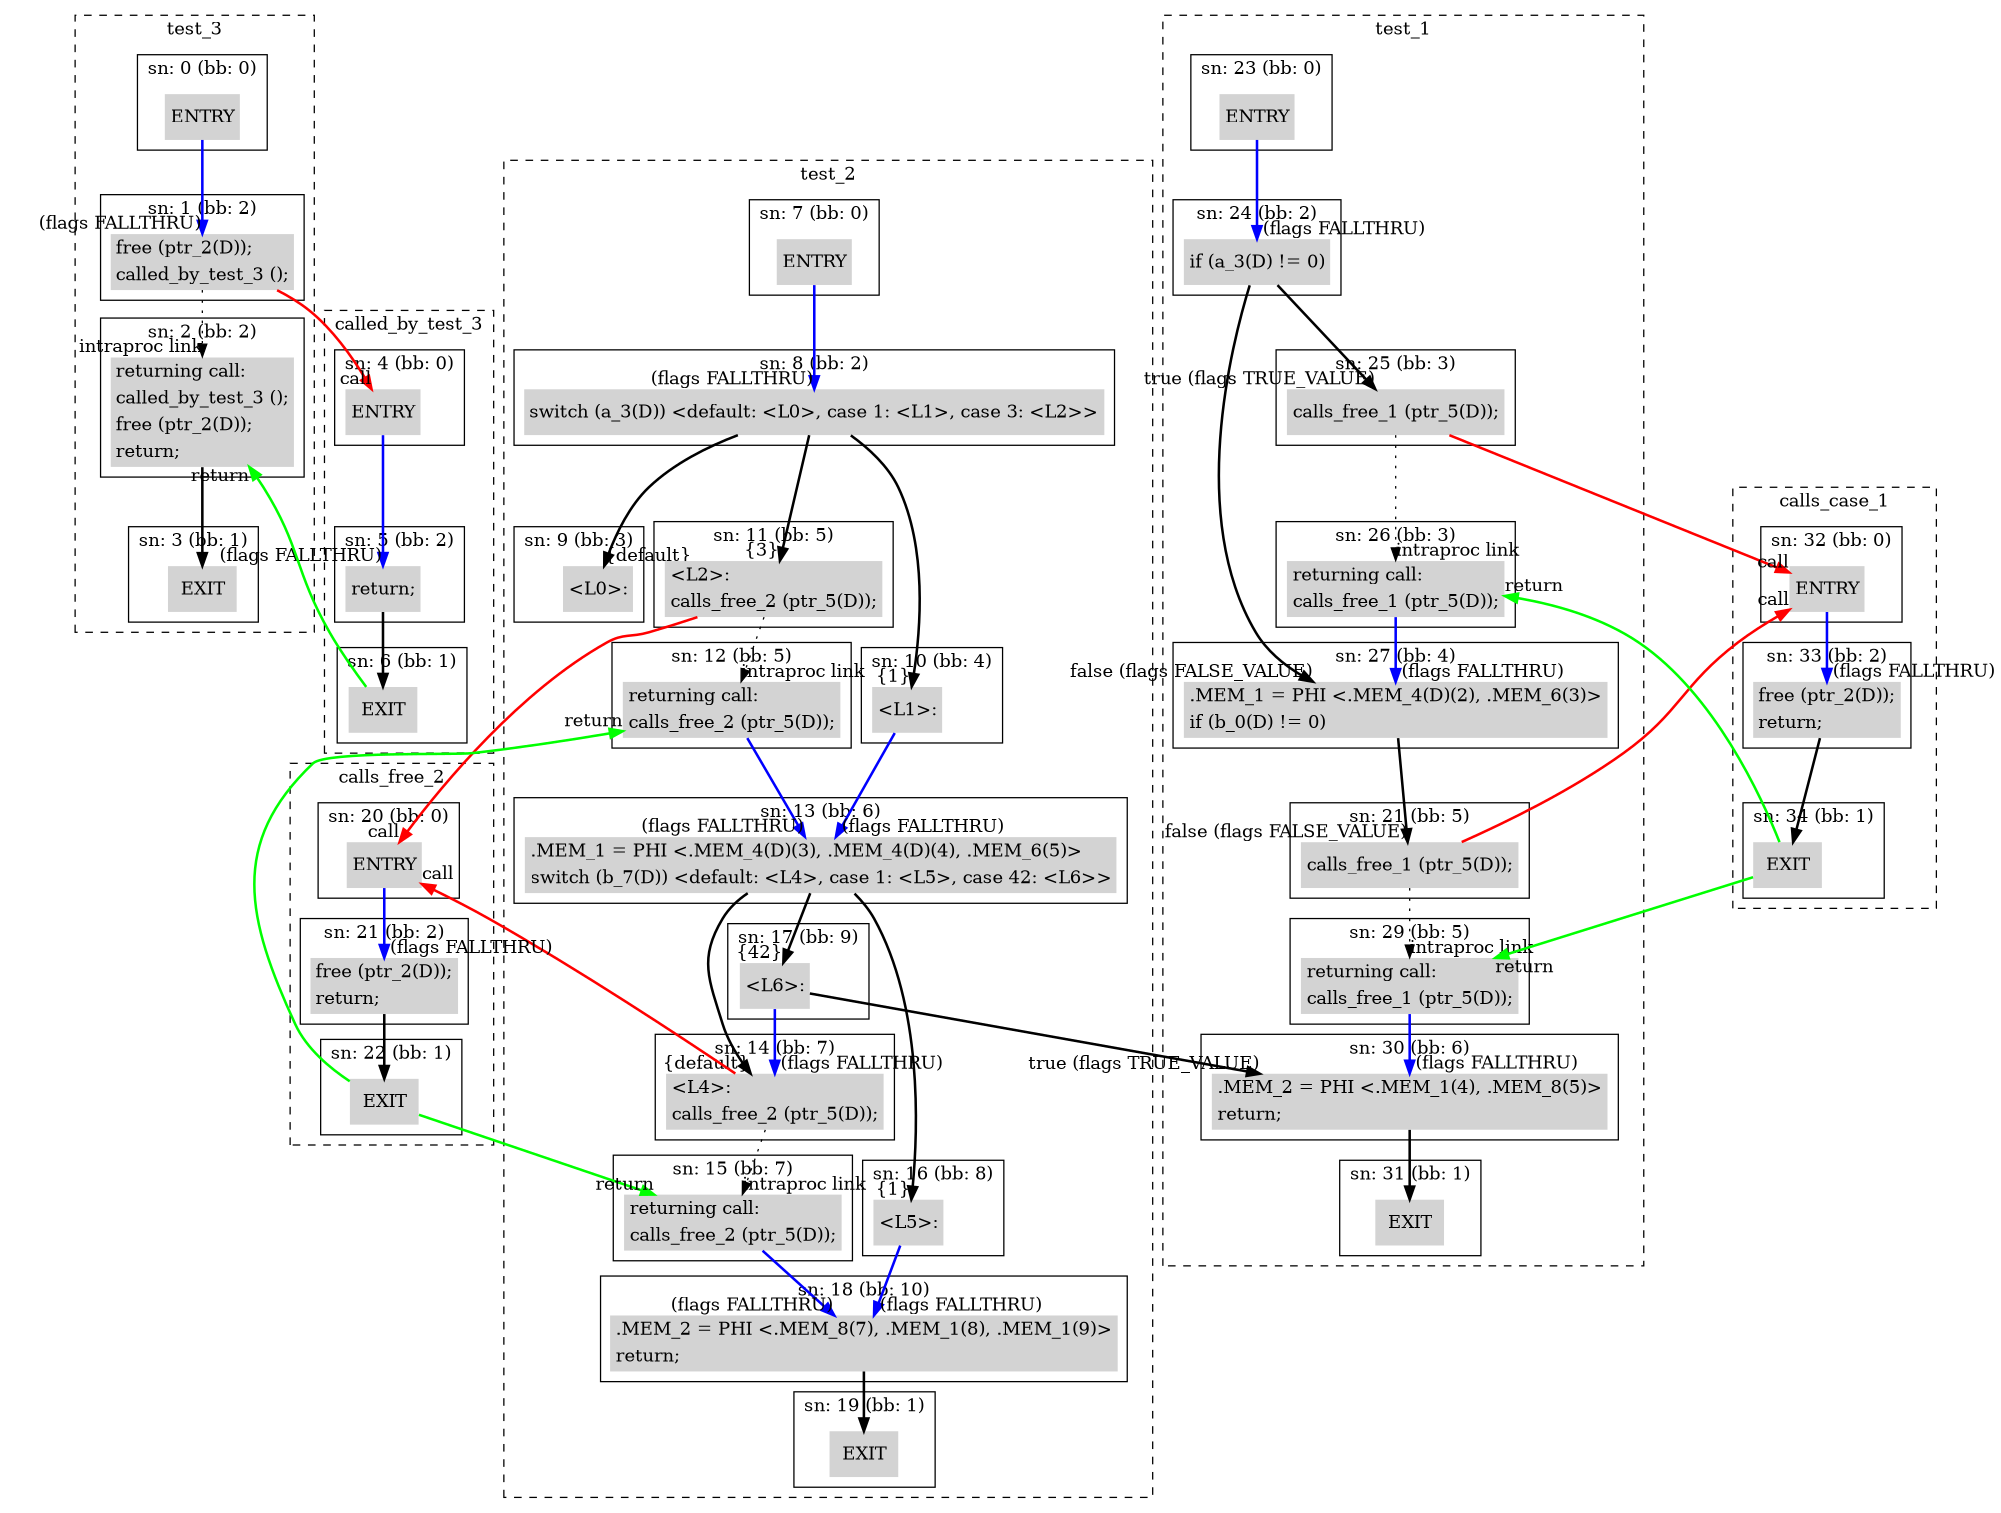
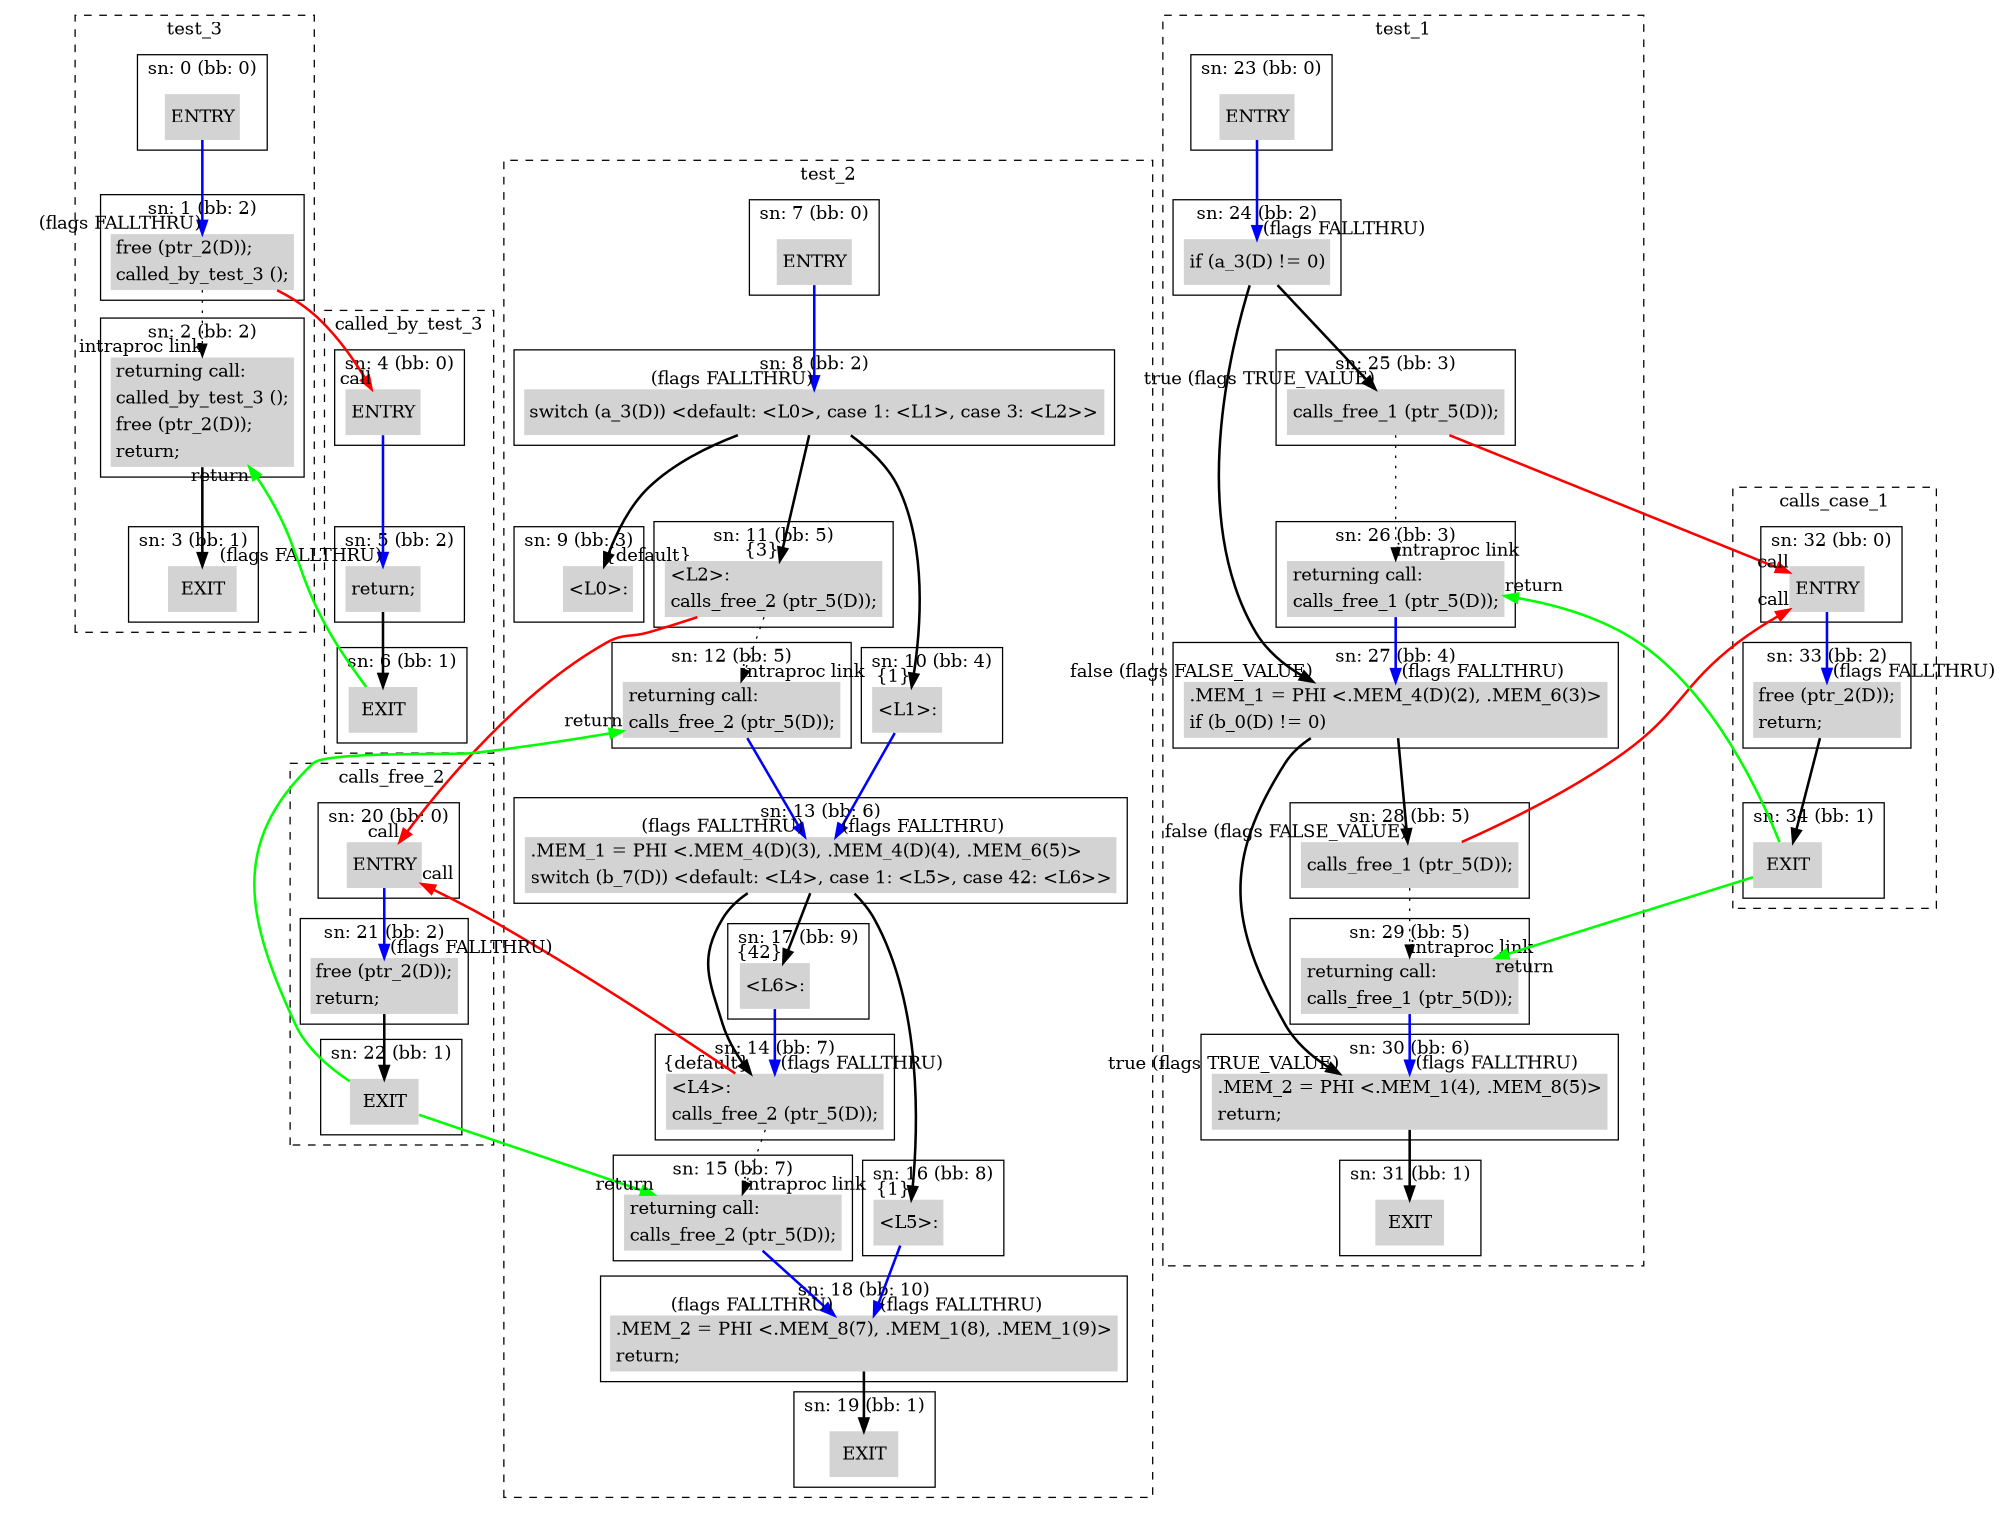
(1410, 817) -> (1410, 817)
(1028, 1032) -> (1242, 906)
